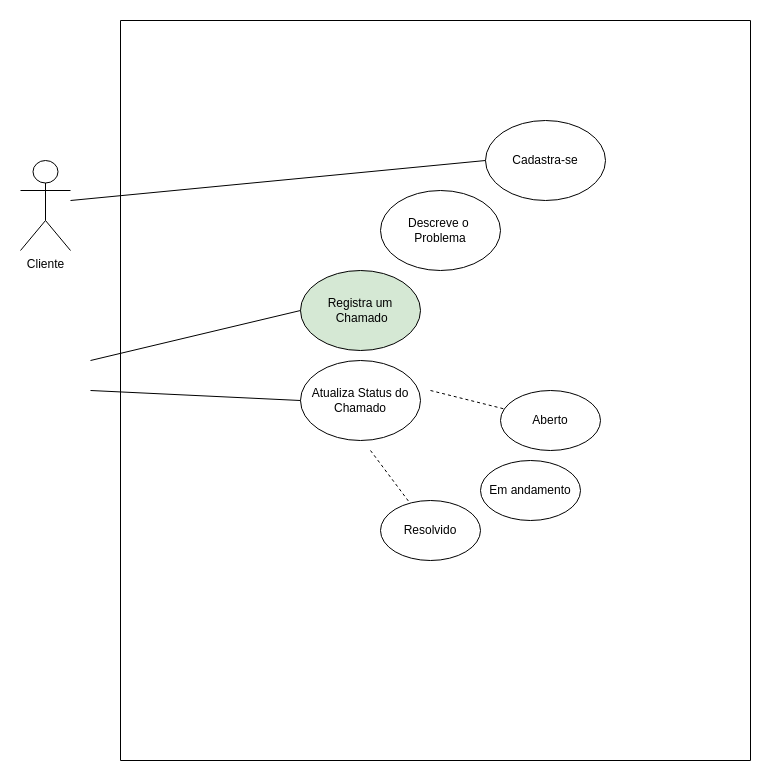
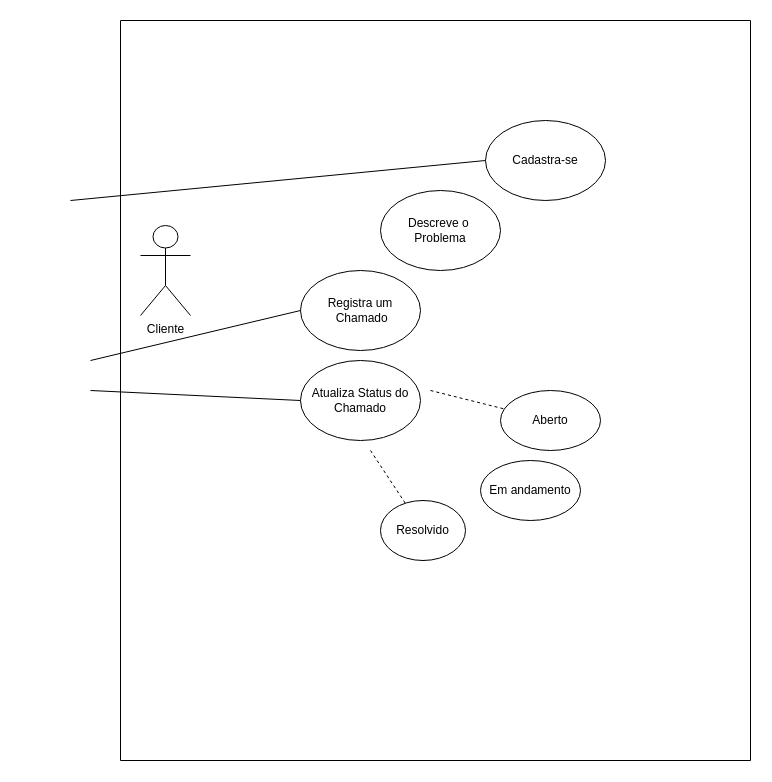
(46, 206) -> (166, 271)
(361, 311) -> (361, 311)
(431, 531) -> (423, 531)
